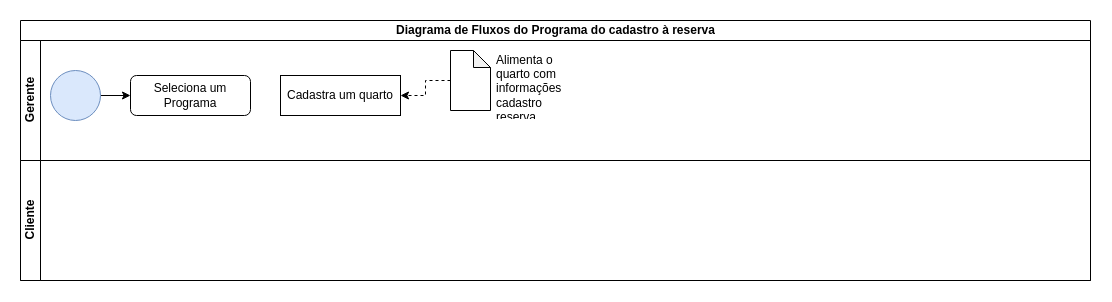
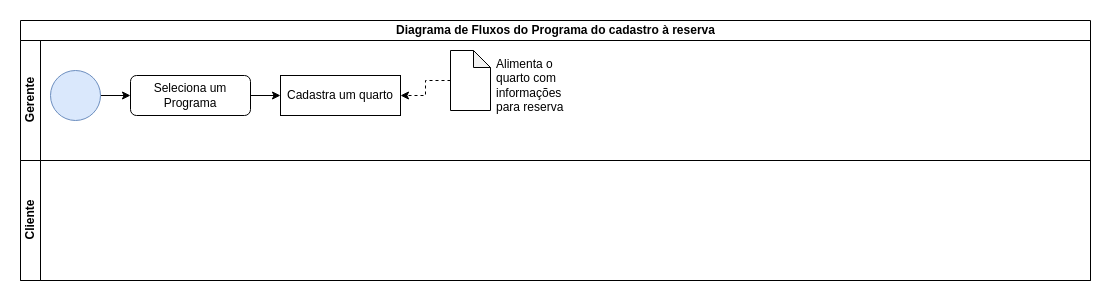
(532, 86) -> (532, 86)
none -> (262, 96)
